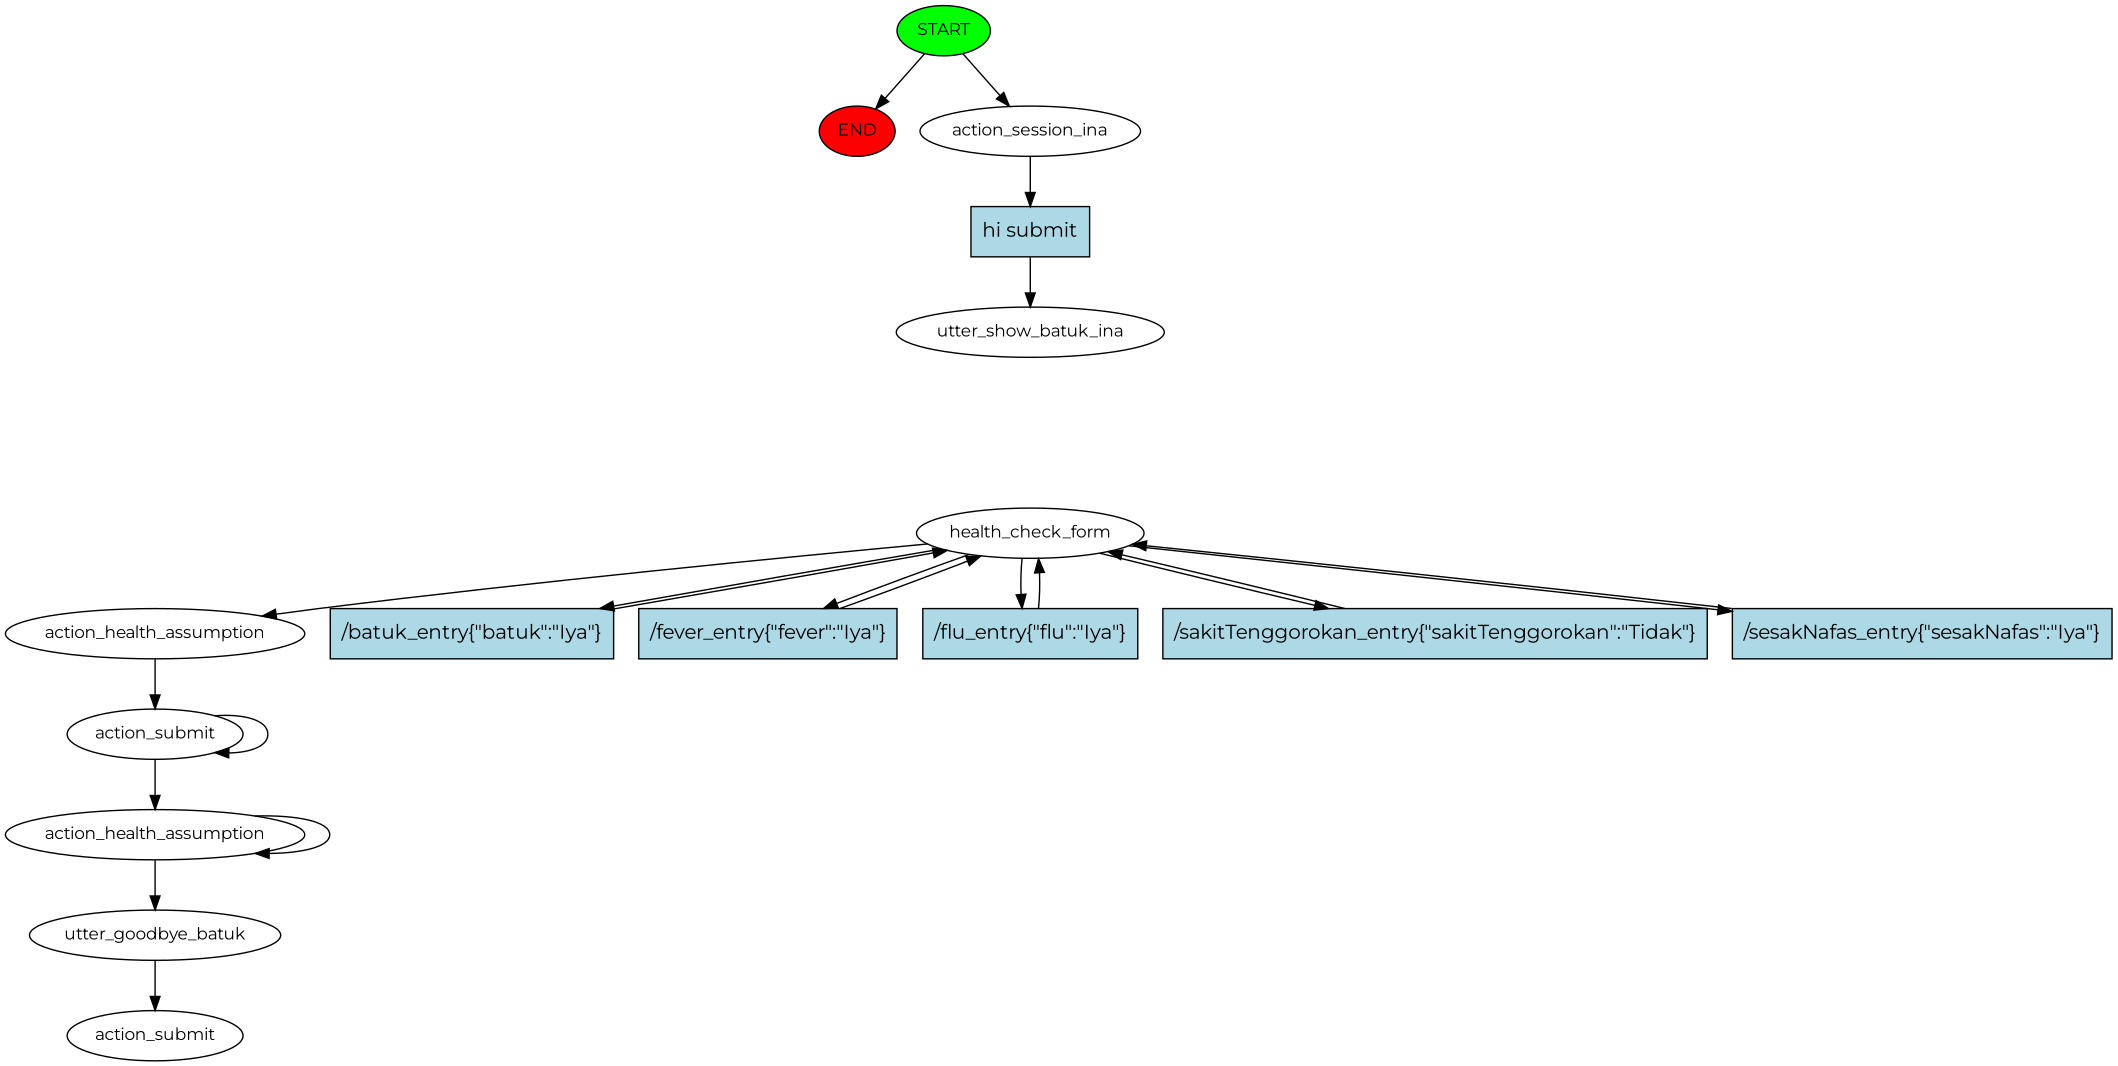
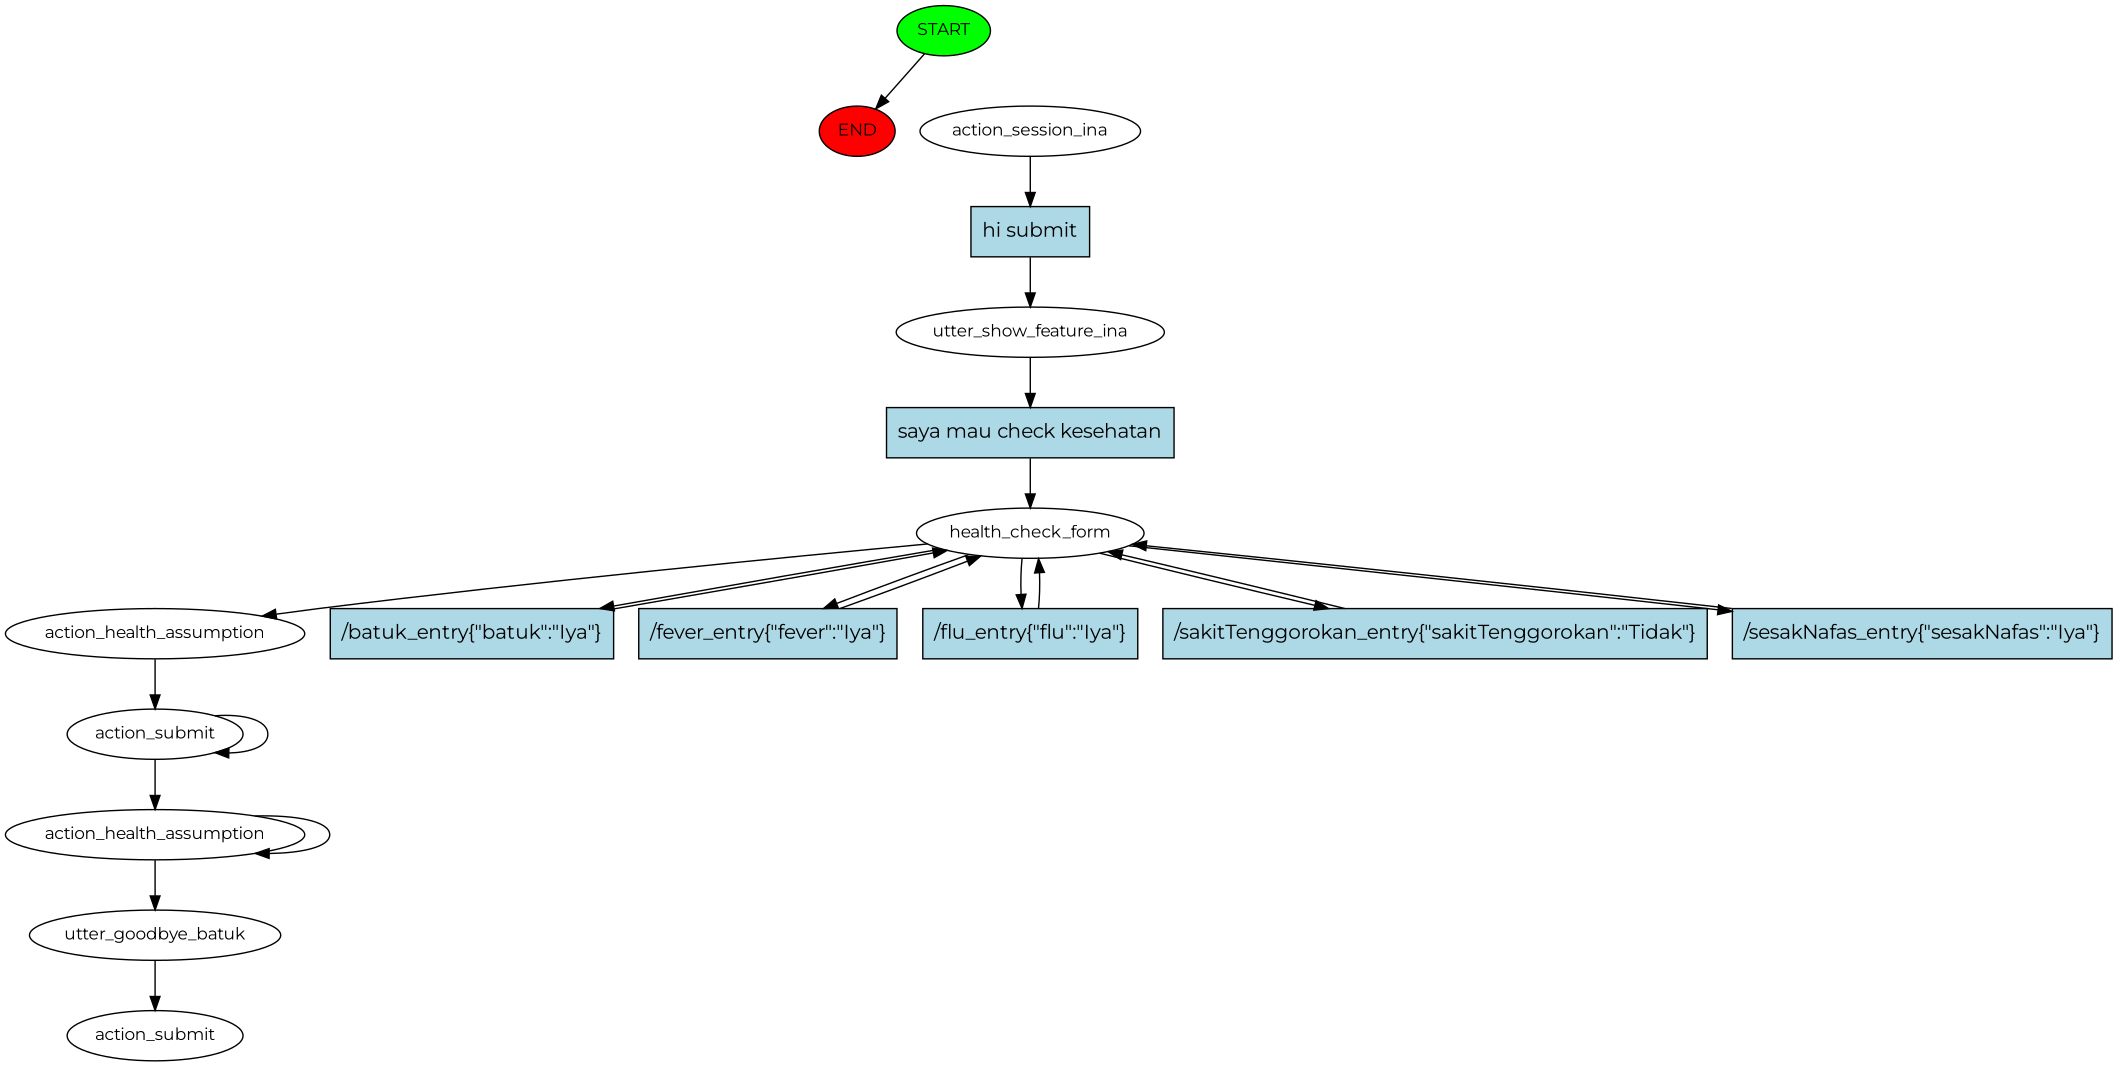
(981, 75) -> none
(1030, 332) -> (1030, 332)
none -> (1030, 433)
